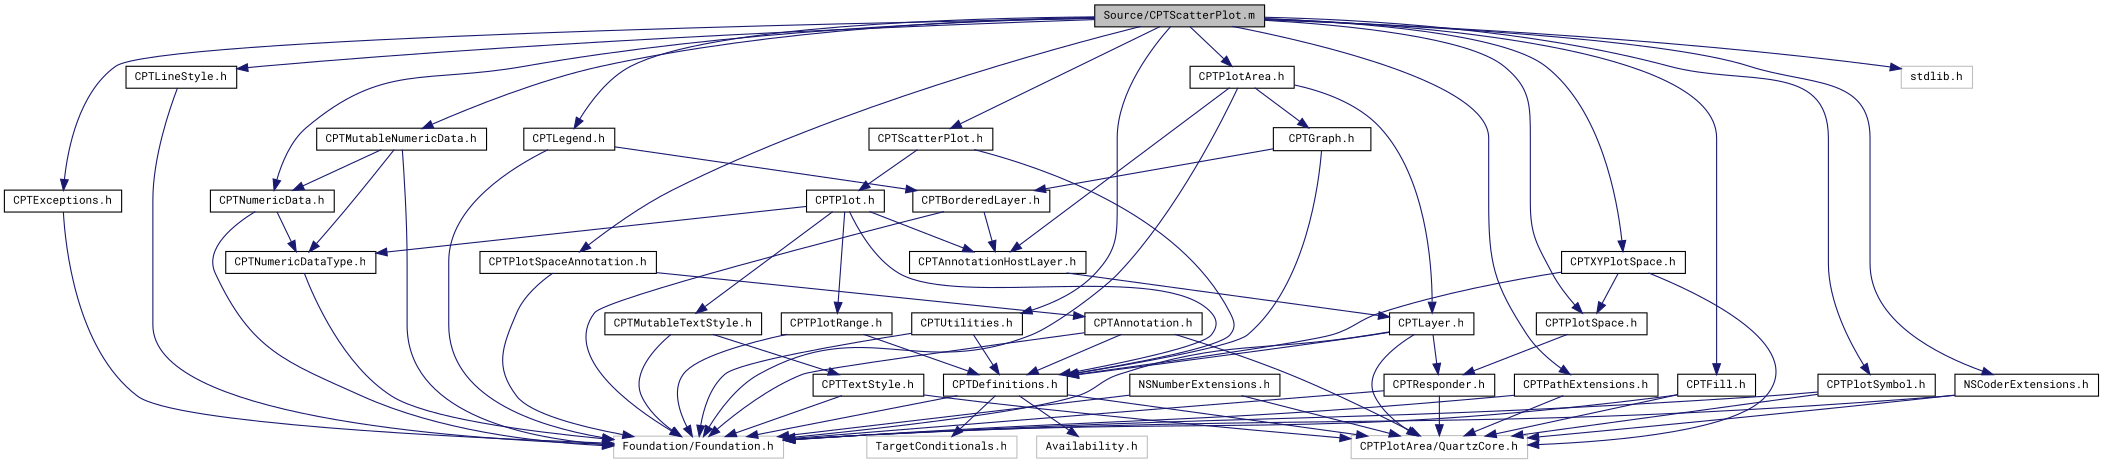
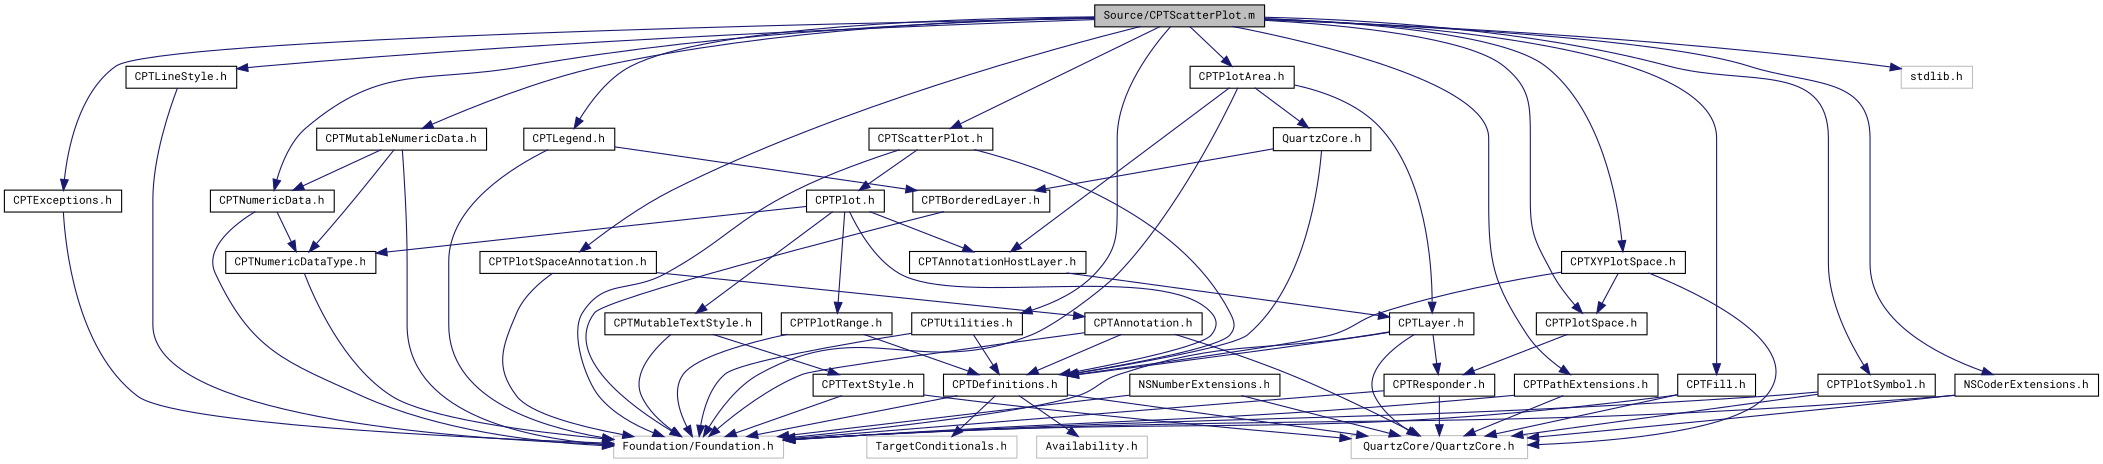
(1322, 139) -> (1322, 139)
(988, 227) -> none
none -> (684, 263)
(1439, 447) -> (1439, 447)
